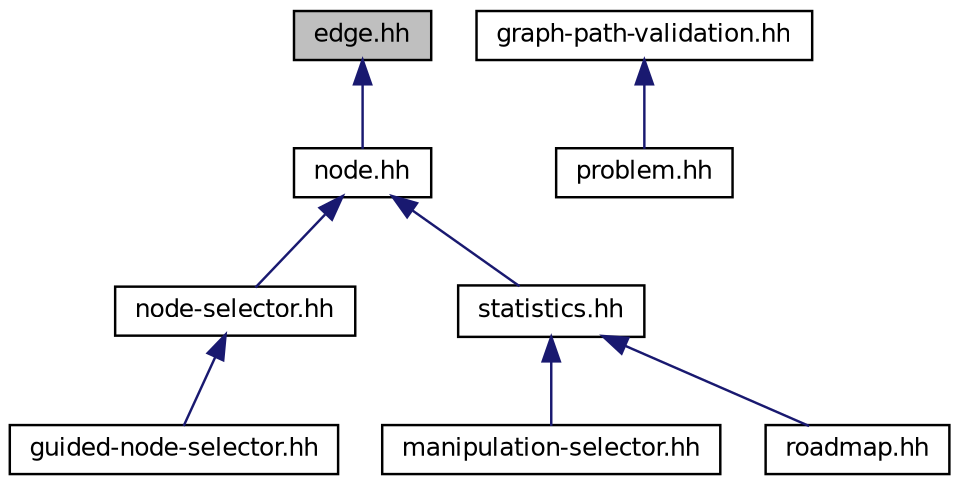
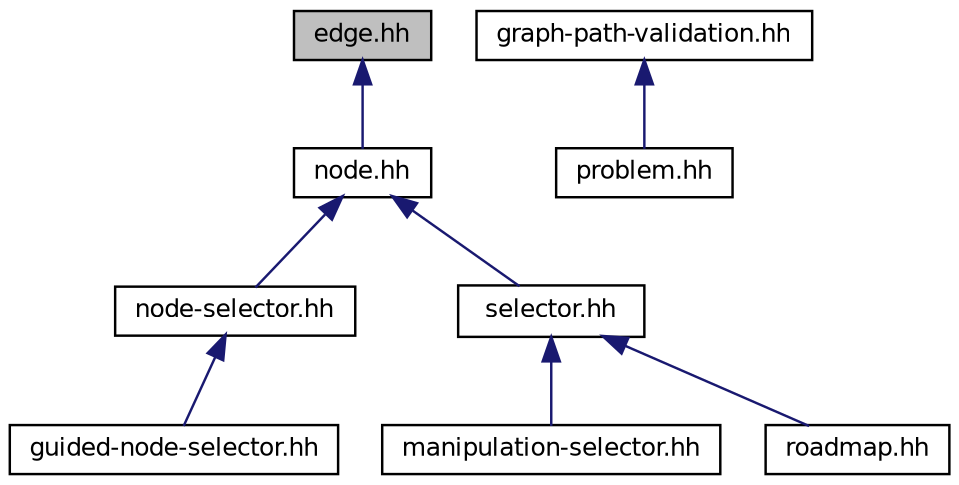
(551, 311) -> (551, 311)
